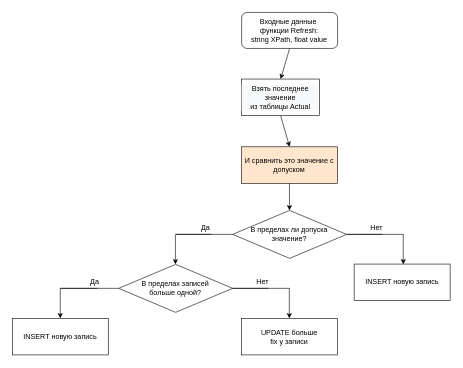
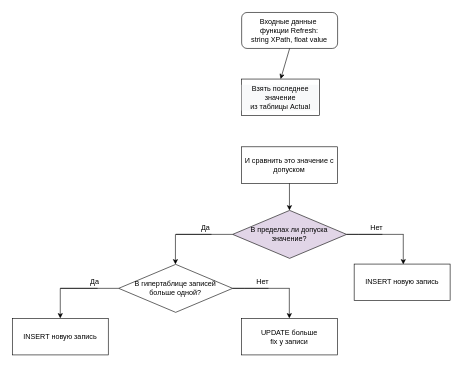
(285, 129) -> none
(290, 165) -> (290, 165)
(290, 234) -> (290, 234)
(176, 288) -> (176, 288)
